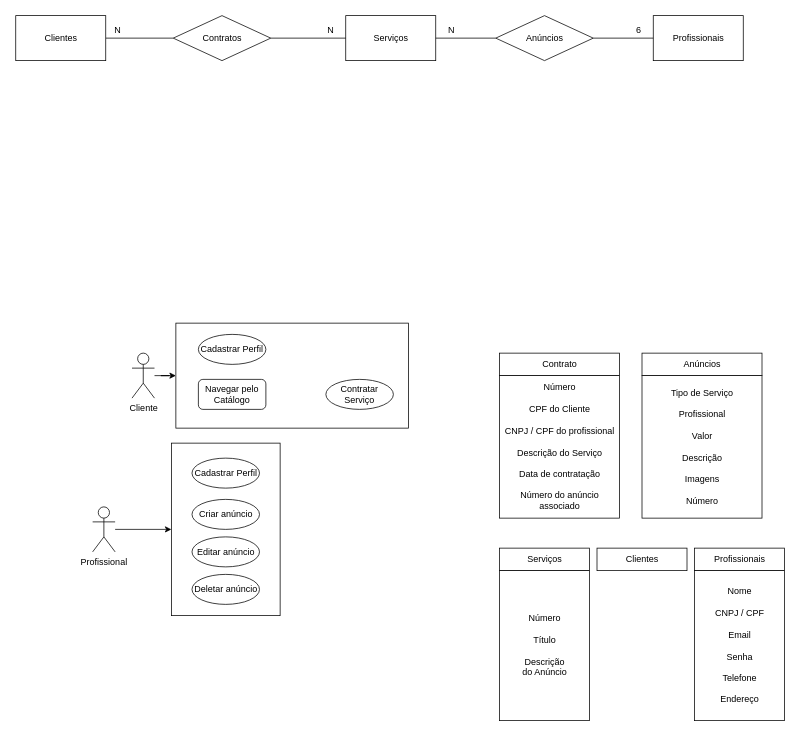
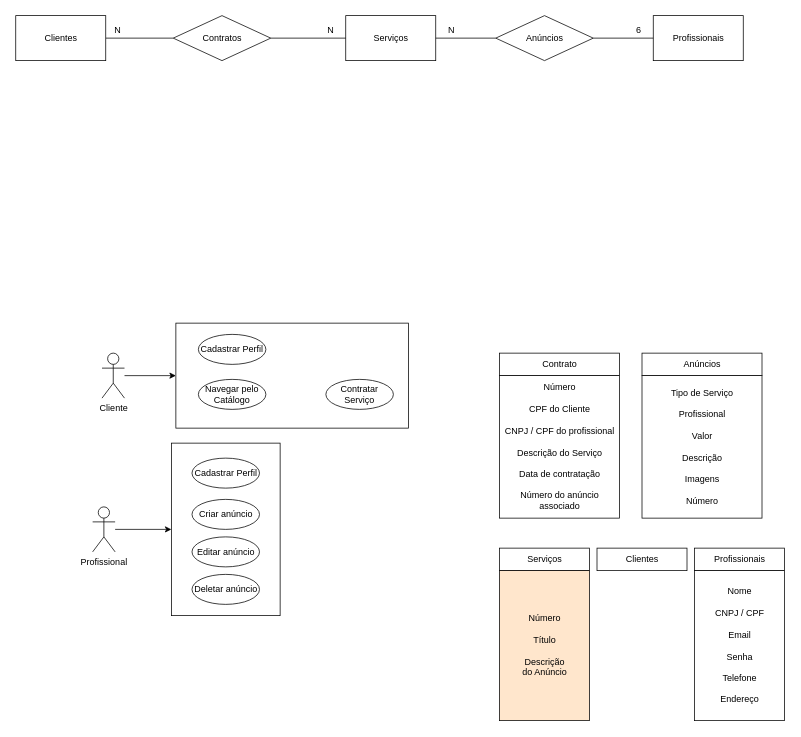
(143, 375) -> (113, 375)
(232, 394) -> (232, 394)
(545, 645) -> (545, 645)
